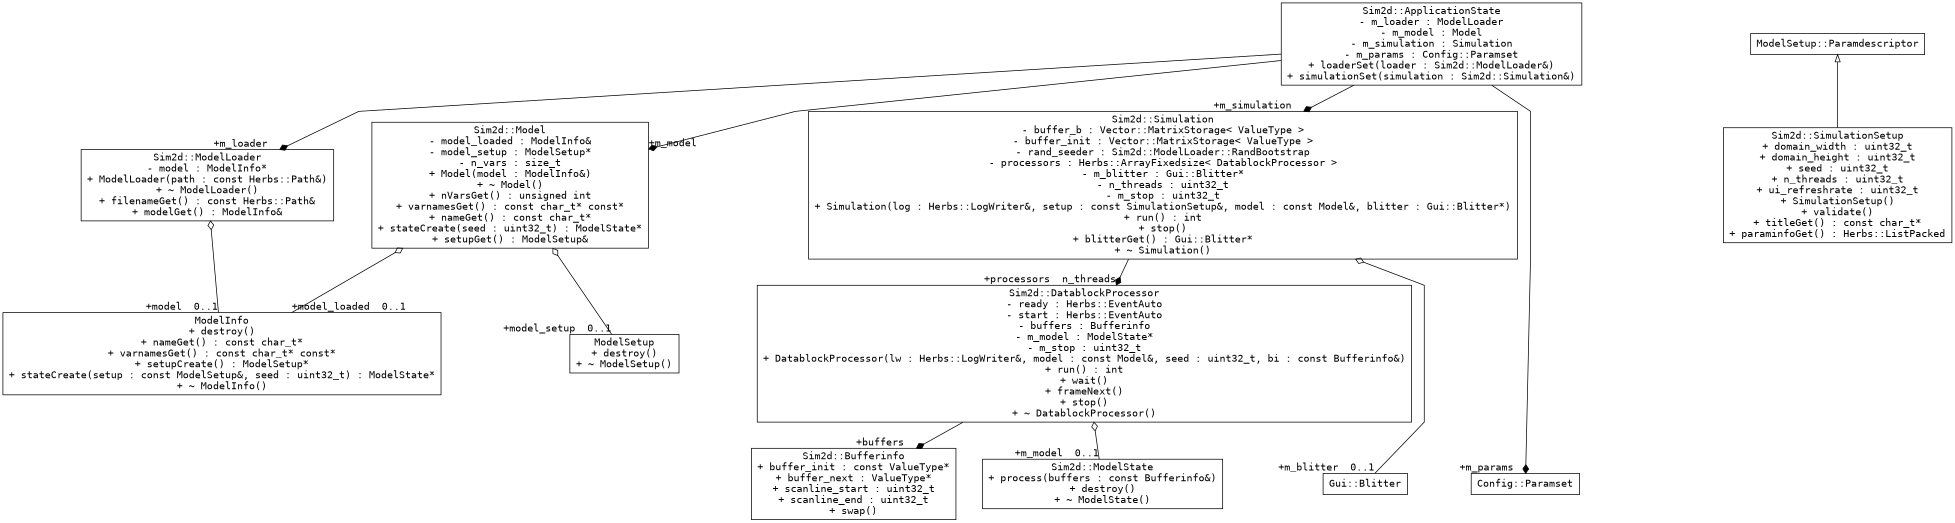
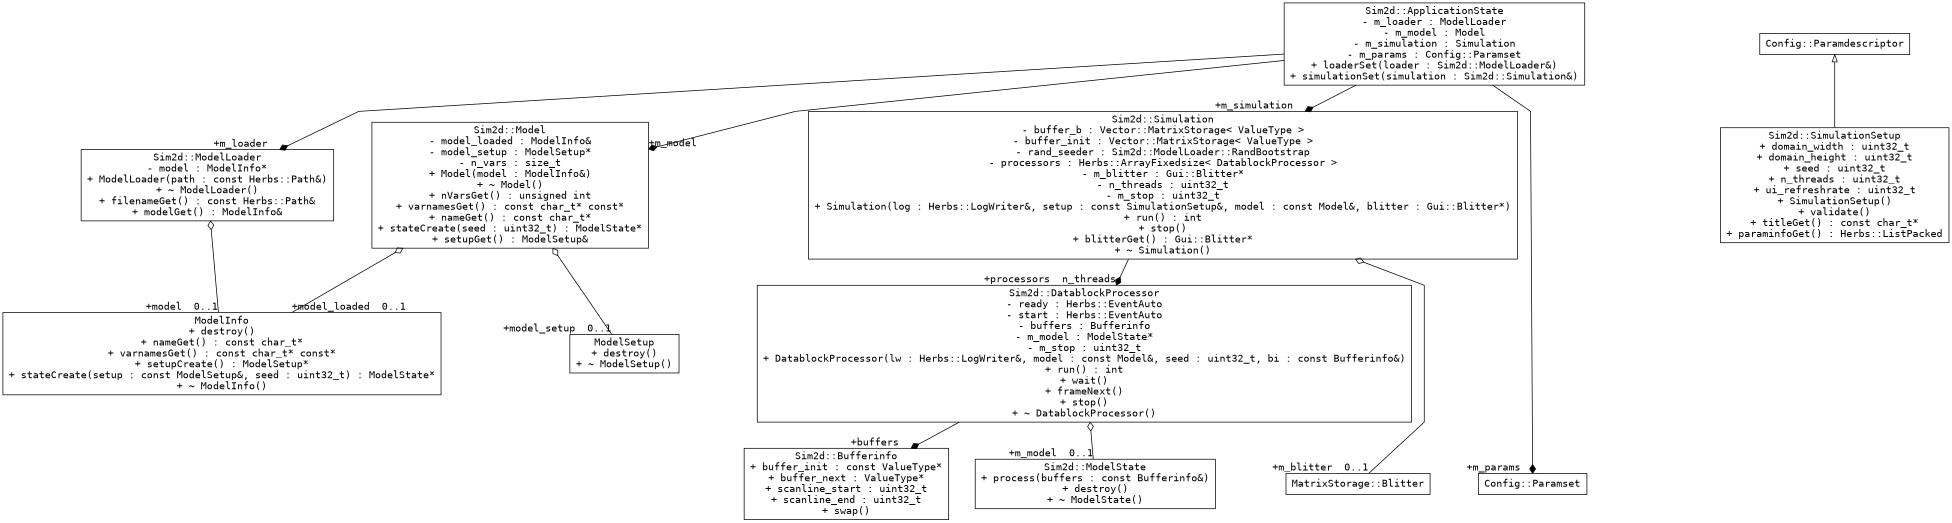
(1838, 44) -> (1835, 44)
(1365, 484) -> (1358, 484)
